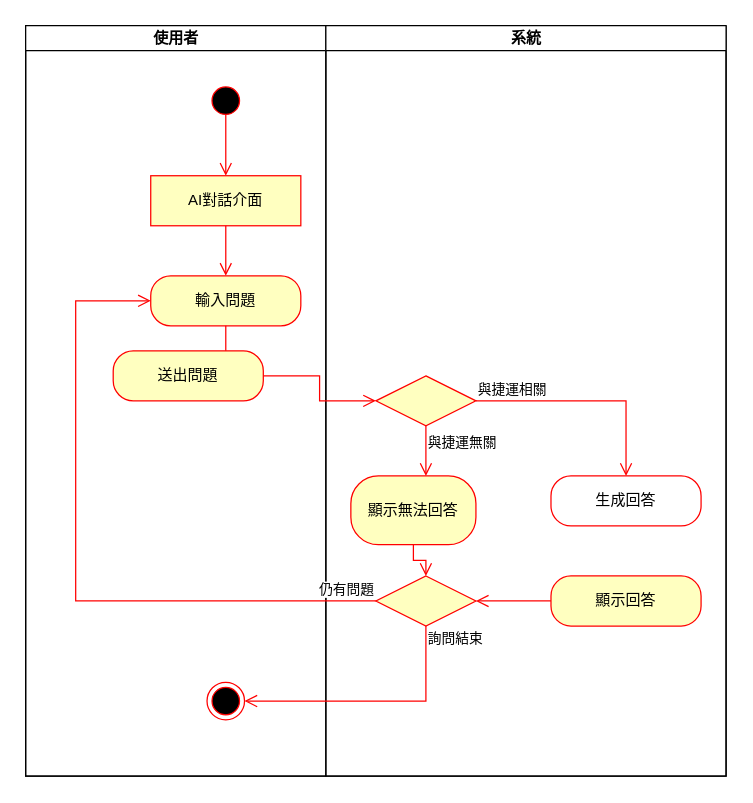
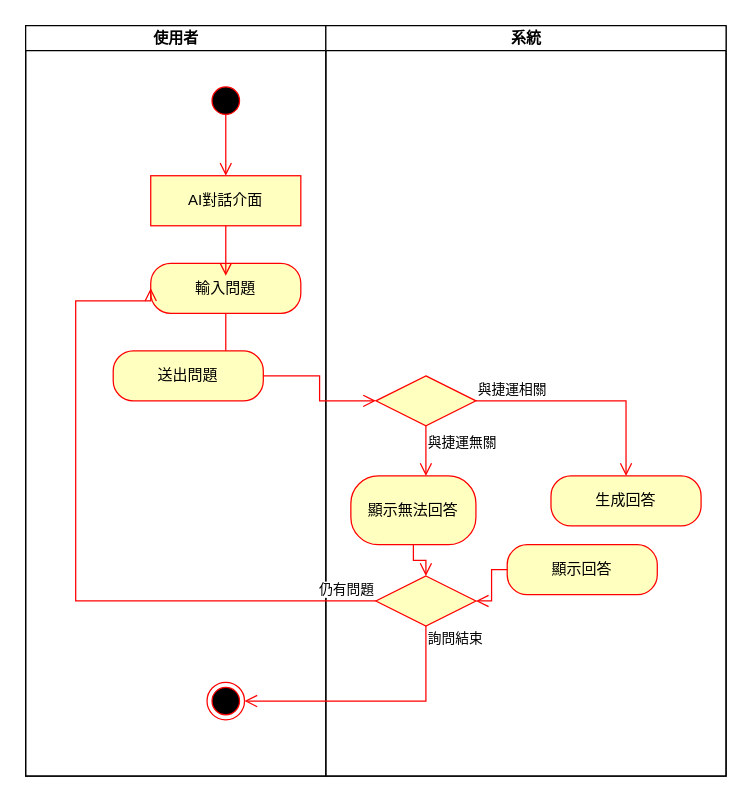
(226, 301) -> (226, 288)
(626, 501) -> (626, 501)
(626, 601) -> (582, 569)
